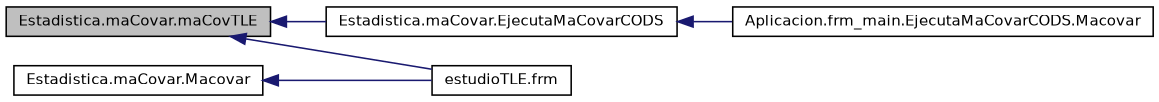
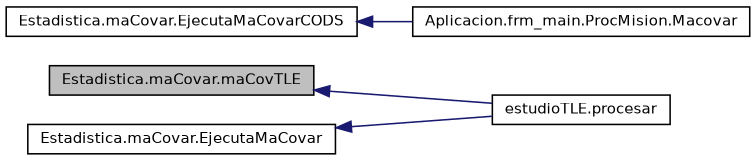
(306, 22) -> none
(943, 22) -> (581, 22)
(138, 80) -> (182, 139)
(502, 80) -> (581, 110)
